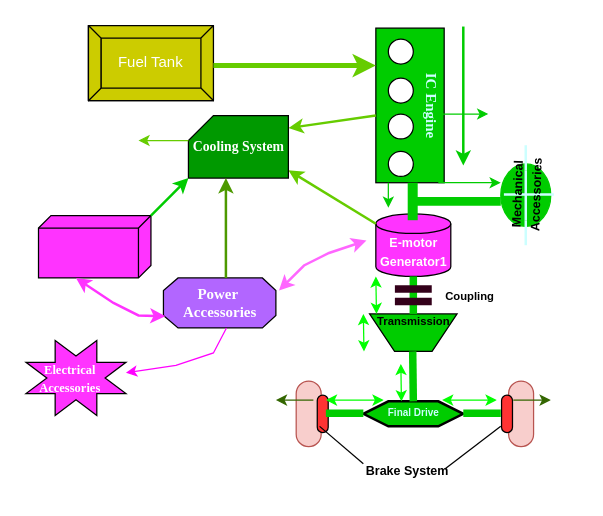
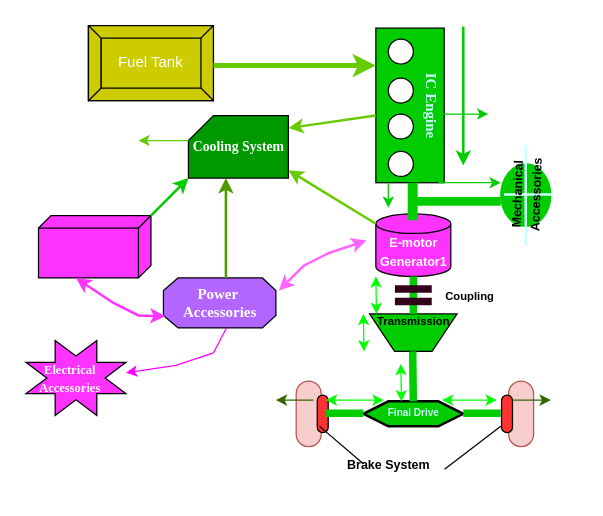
(407, 470) -> (388, 464)
